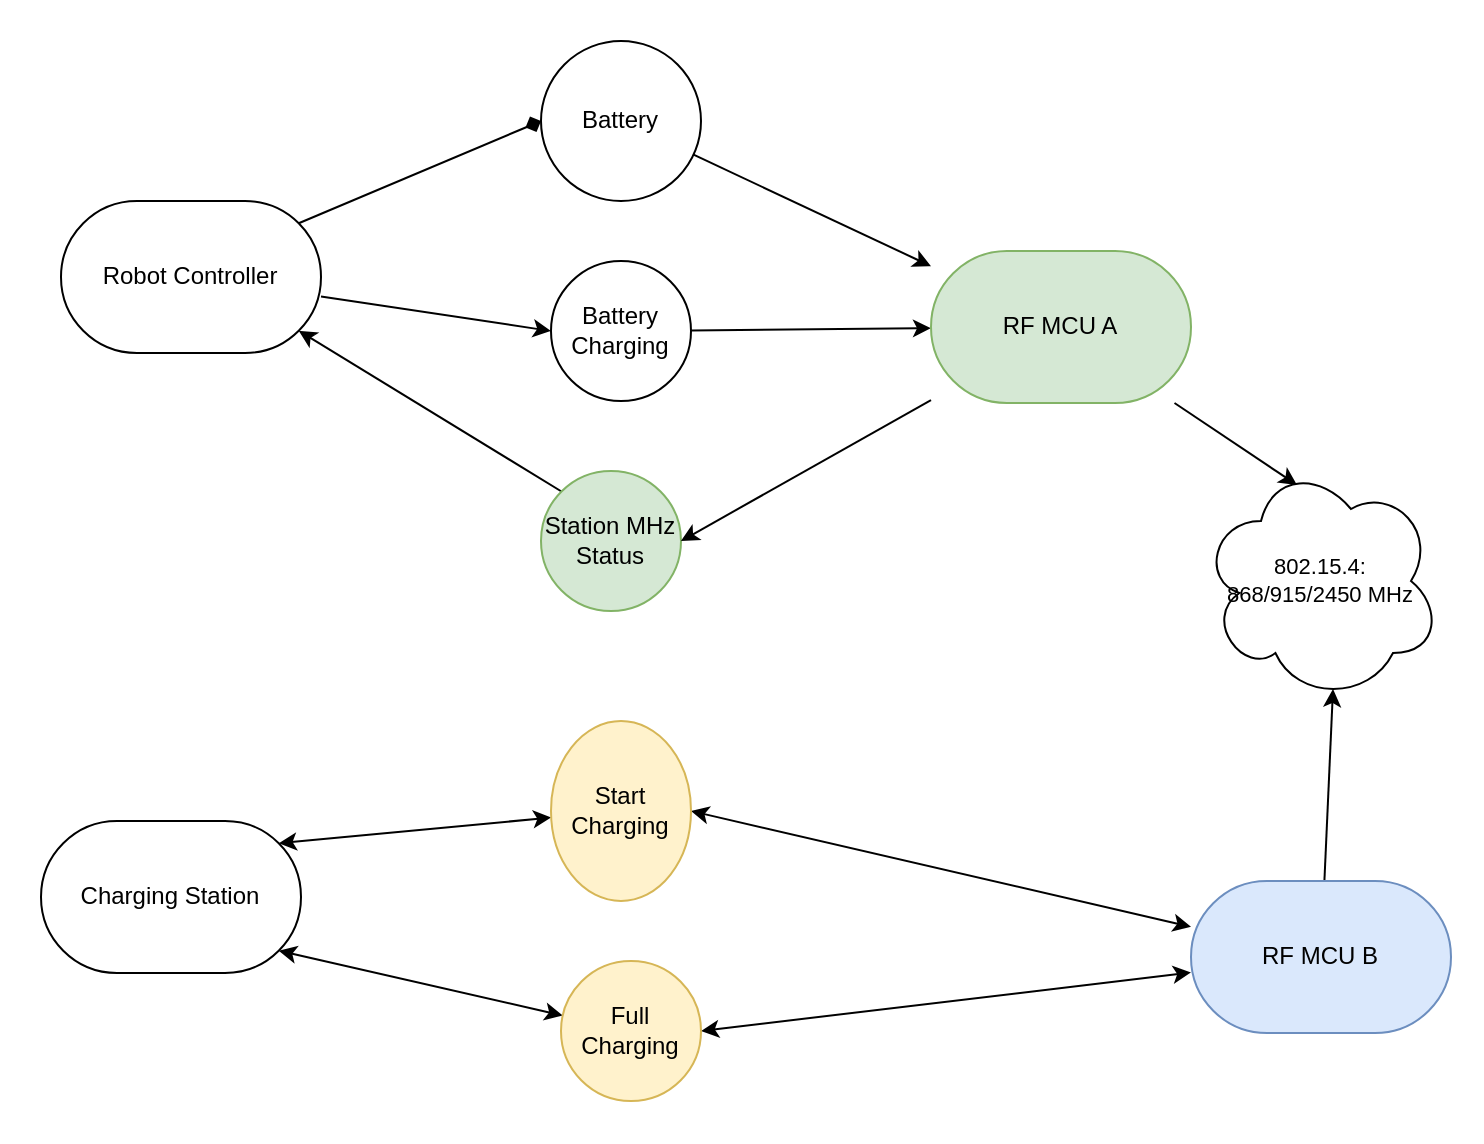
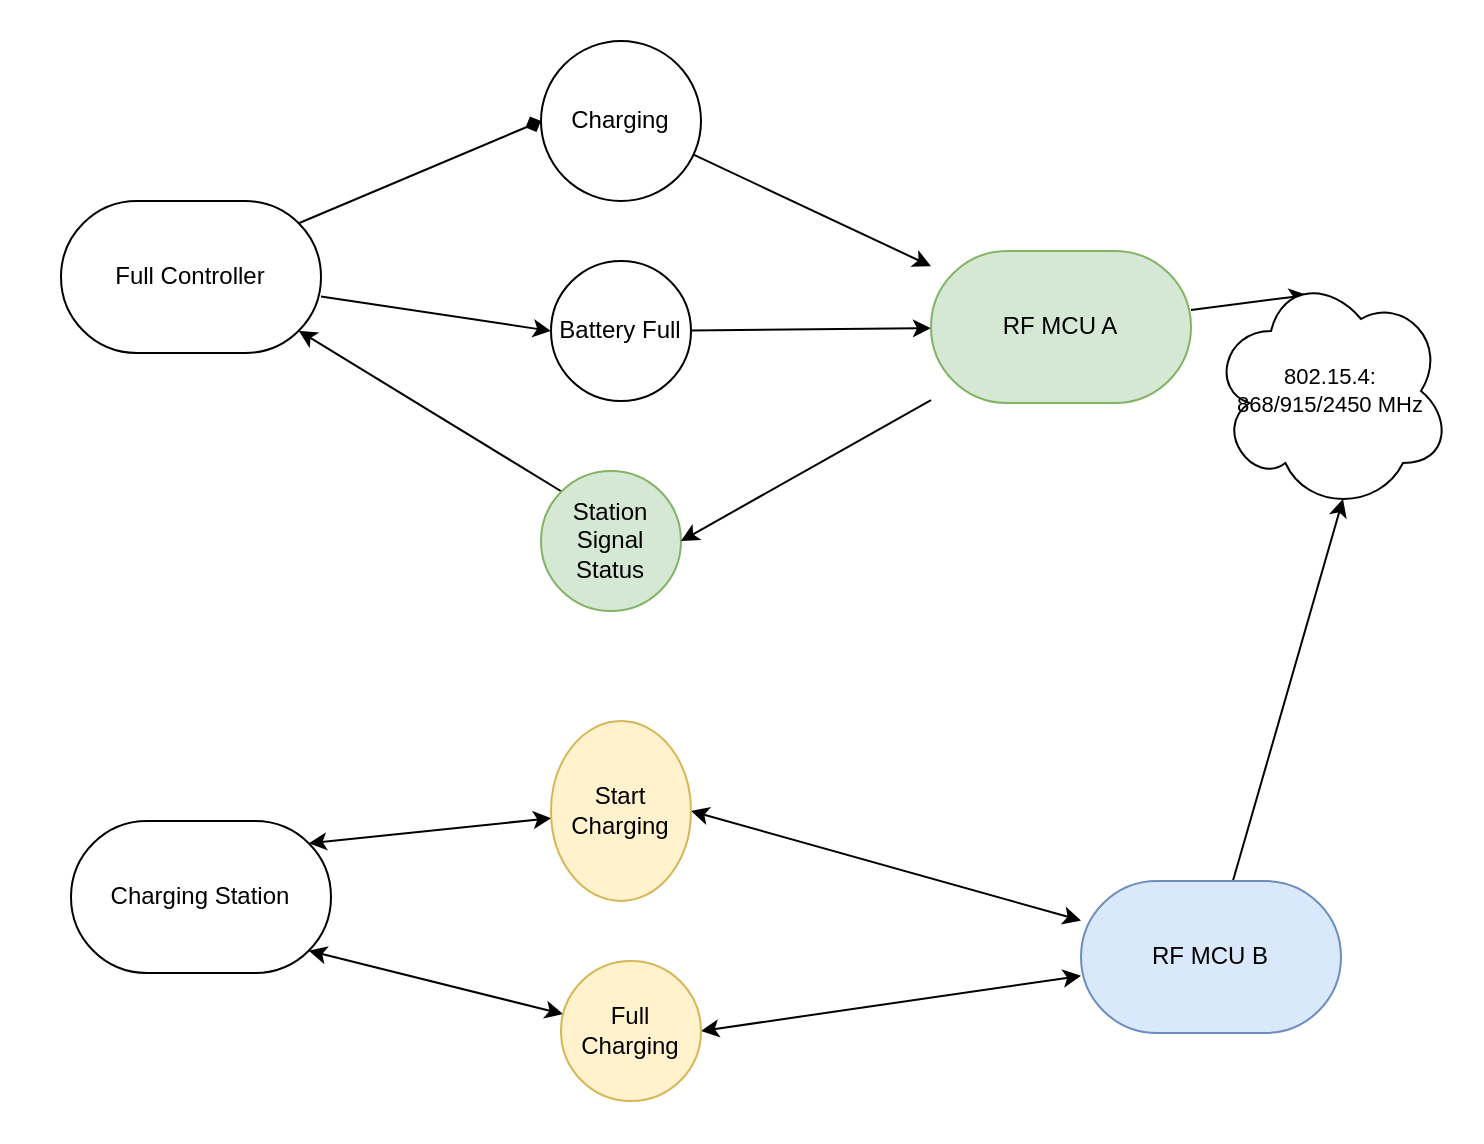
(621, 121) -> (621, 121)
(191, 277) -> (191, 277)
(621, 331) -> (621, 331)
(611, 541) -> (611, 541)
(1321, 581) -> (1331, 391)
(171, 897) -> (201, 897)
(1321, 957) -> (1211, 957)
